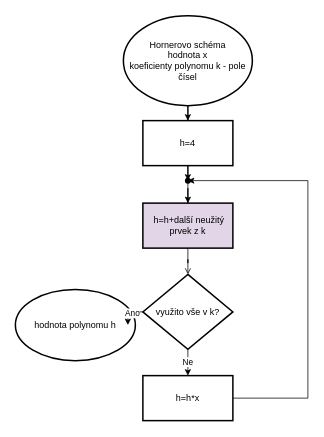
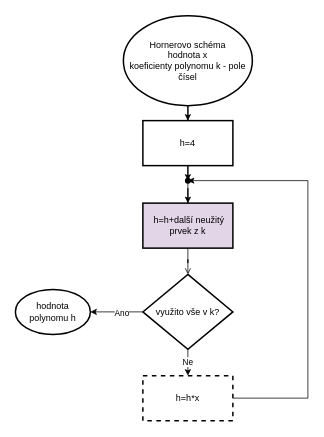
(75, 325) -> (53, 312)
(188, 398) -> (188, 398)
